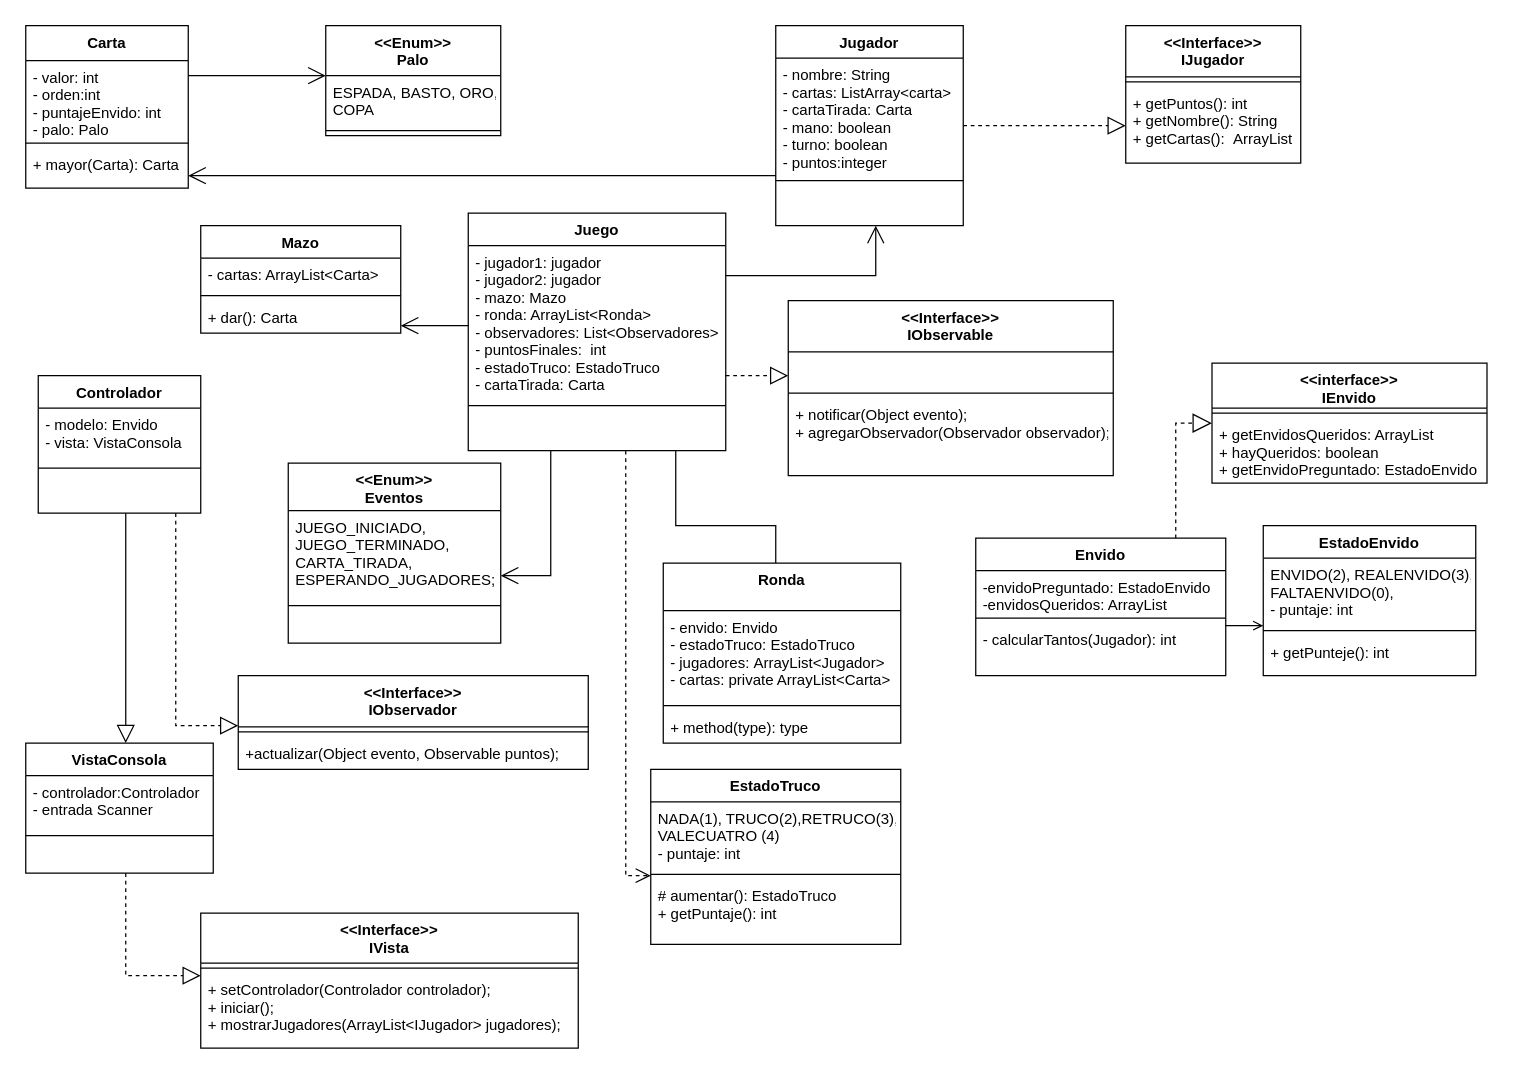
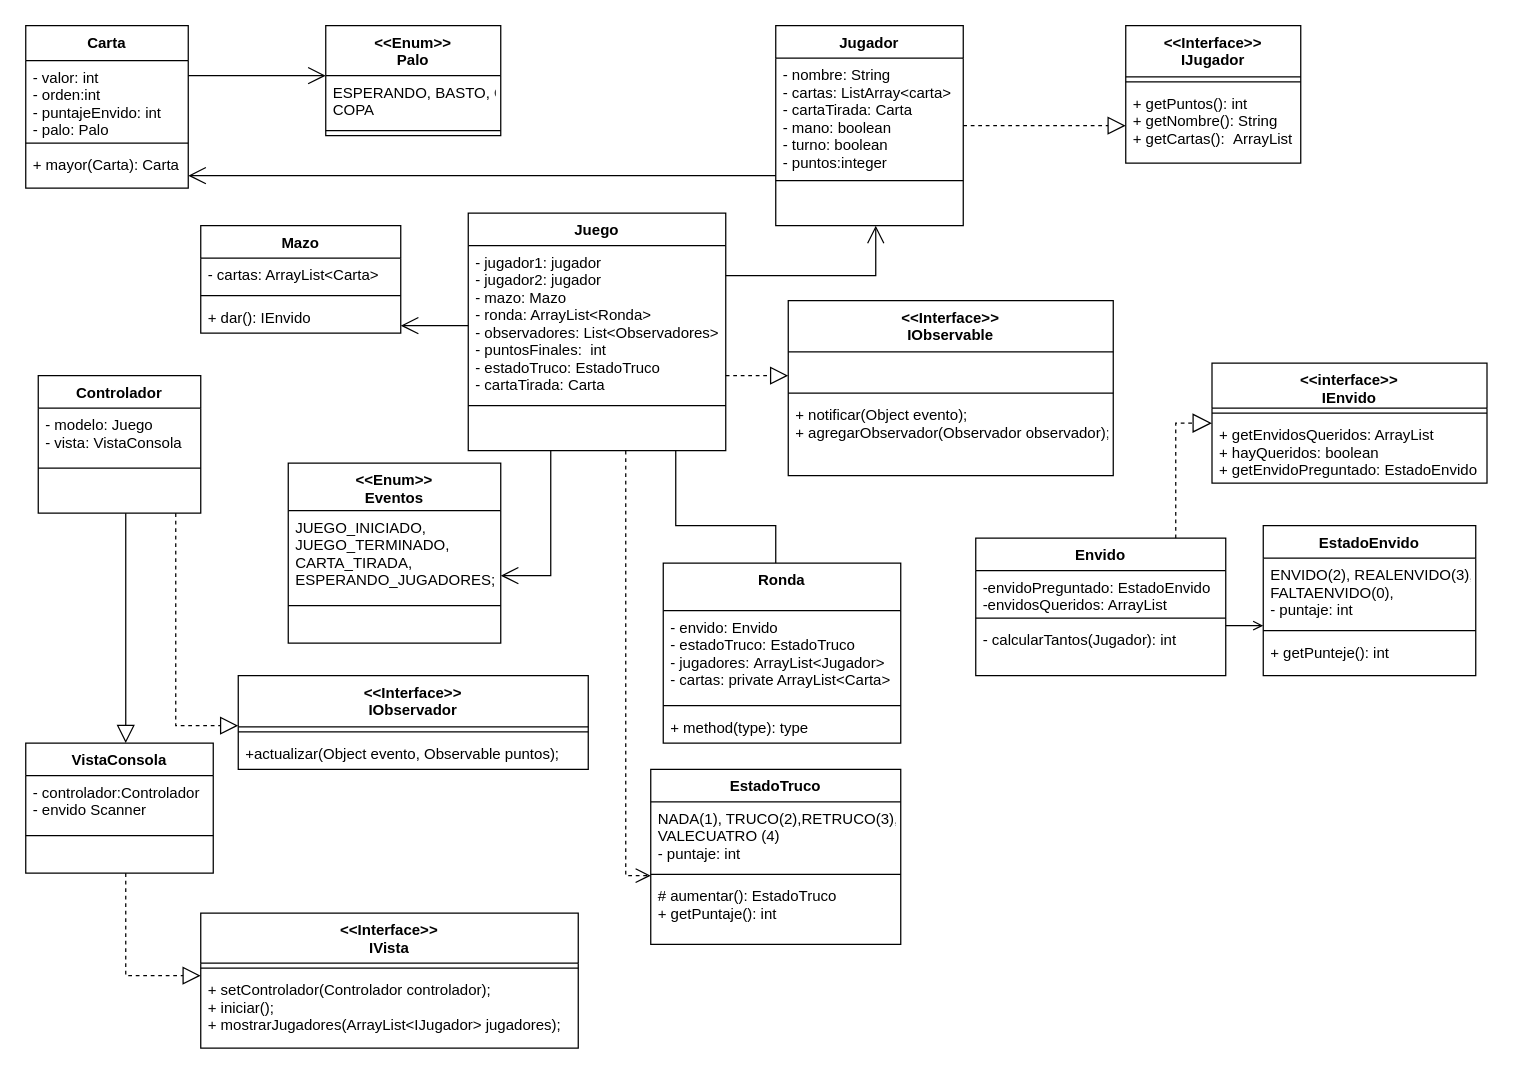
(403, 93) -> (415, 93)
(260, 318) -> (267, 318)
(102, 425) -> (100, 425)
(130, 793) -> (130, 793)
